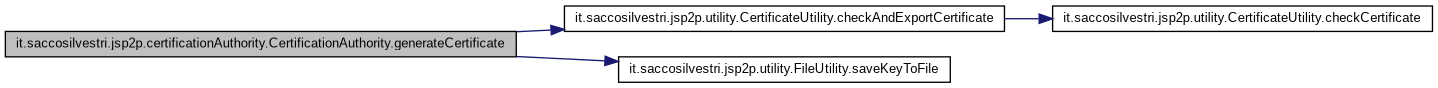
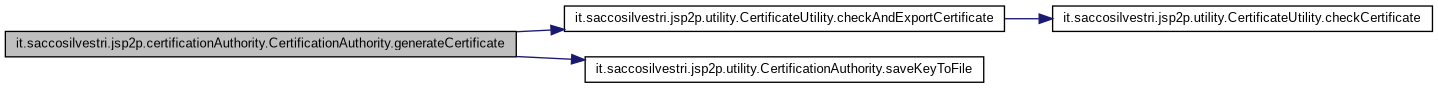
(784, 70) -> (784, 70)
